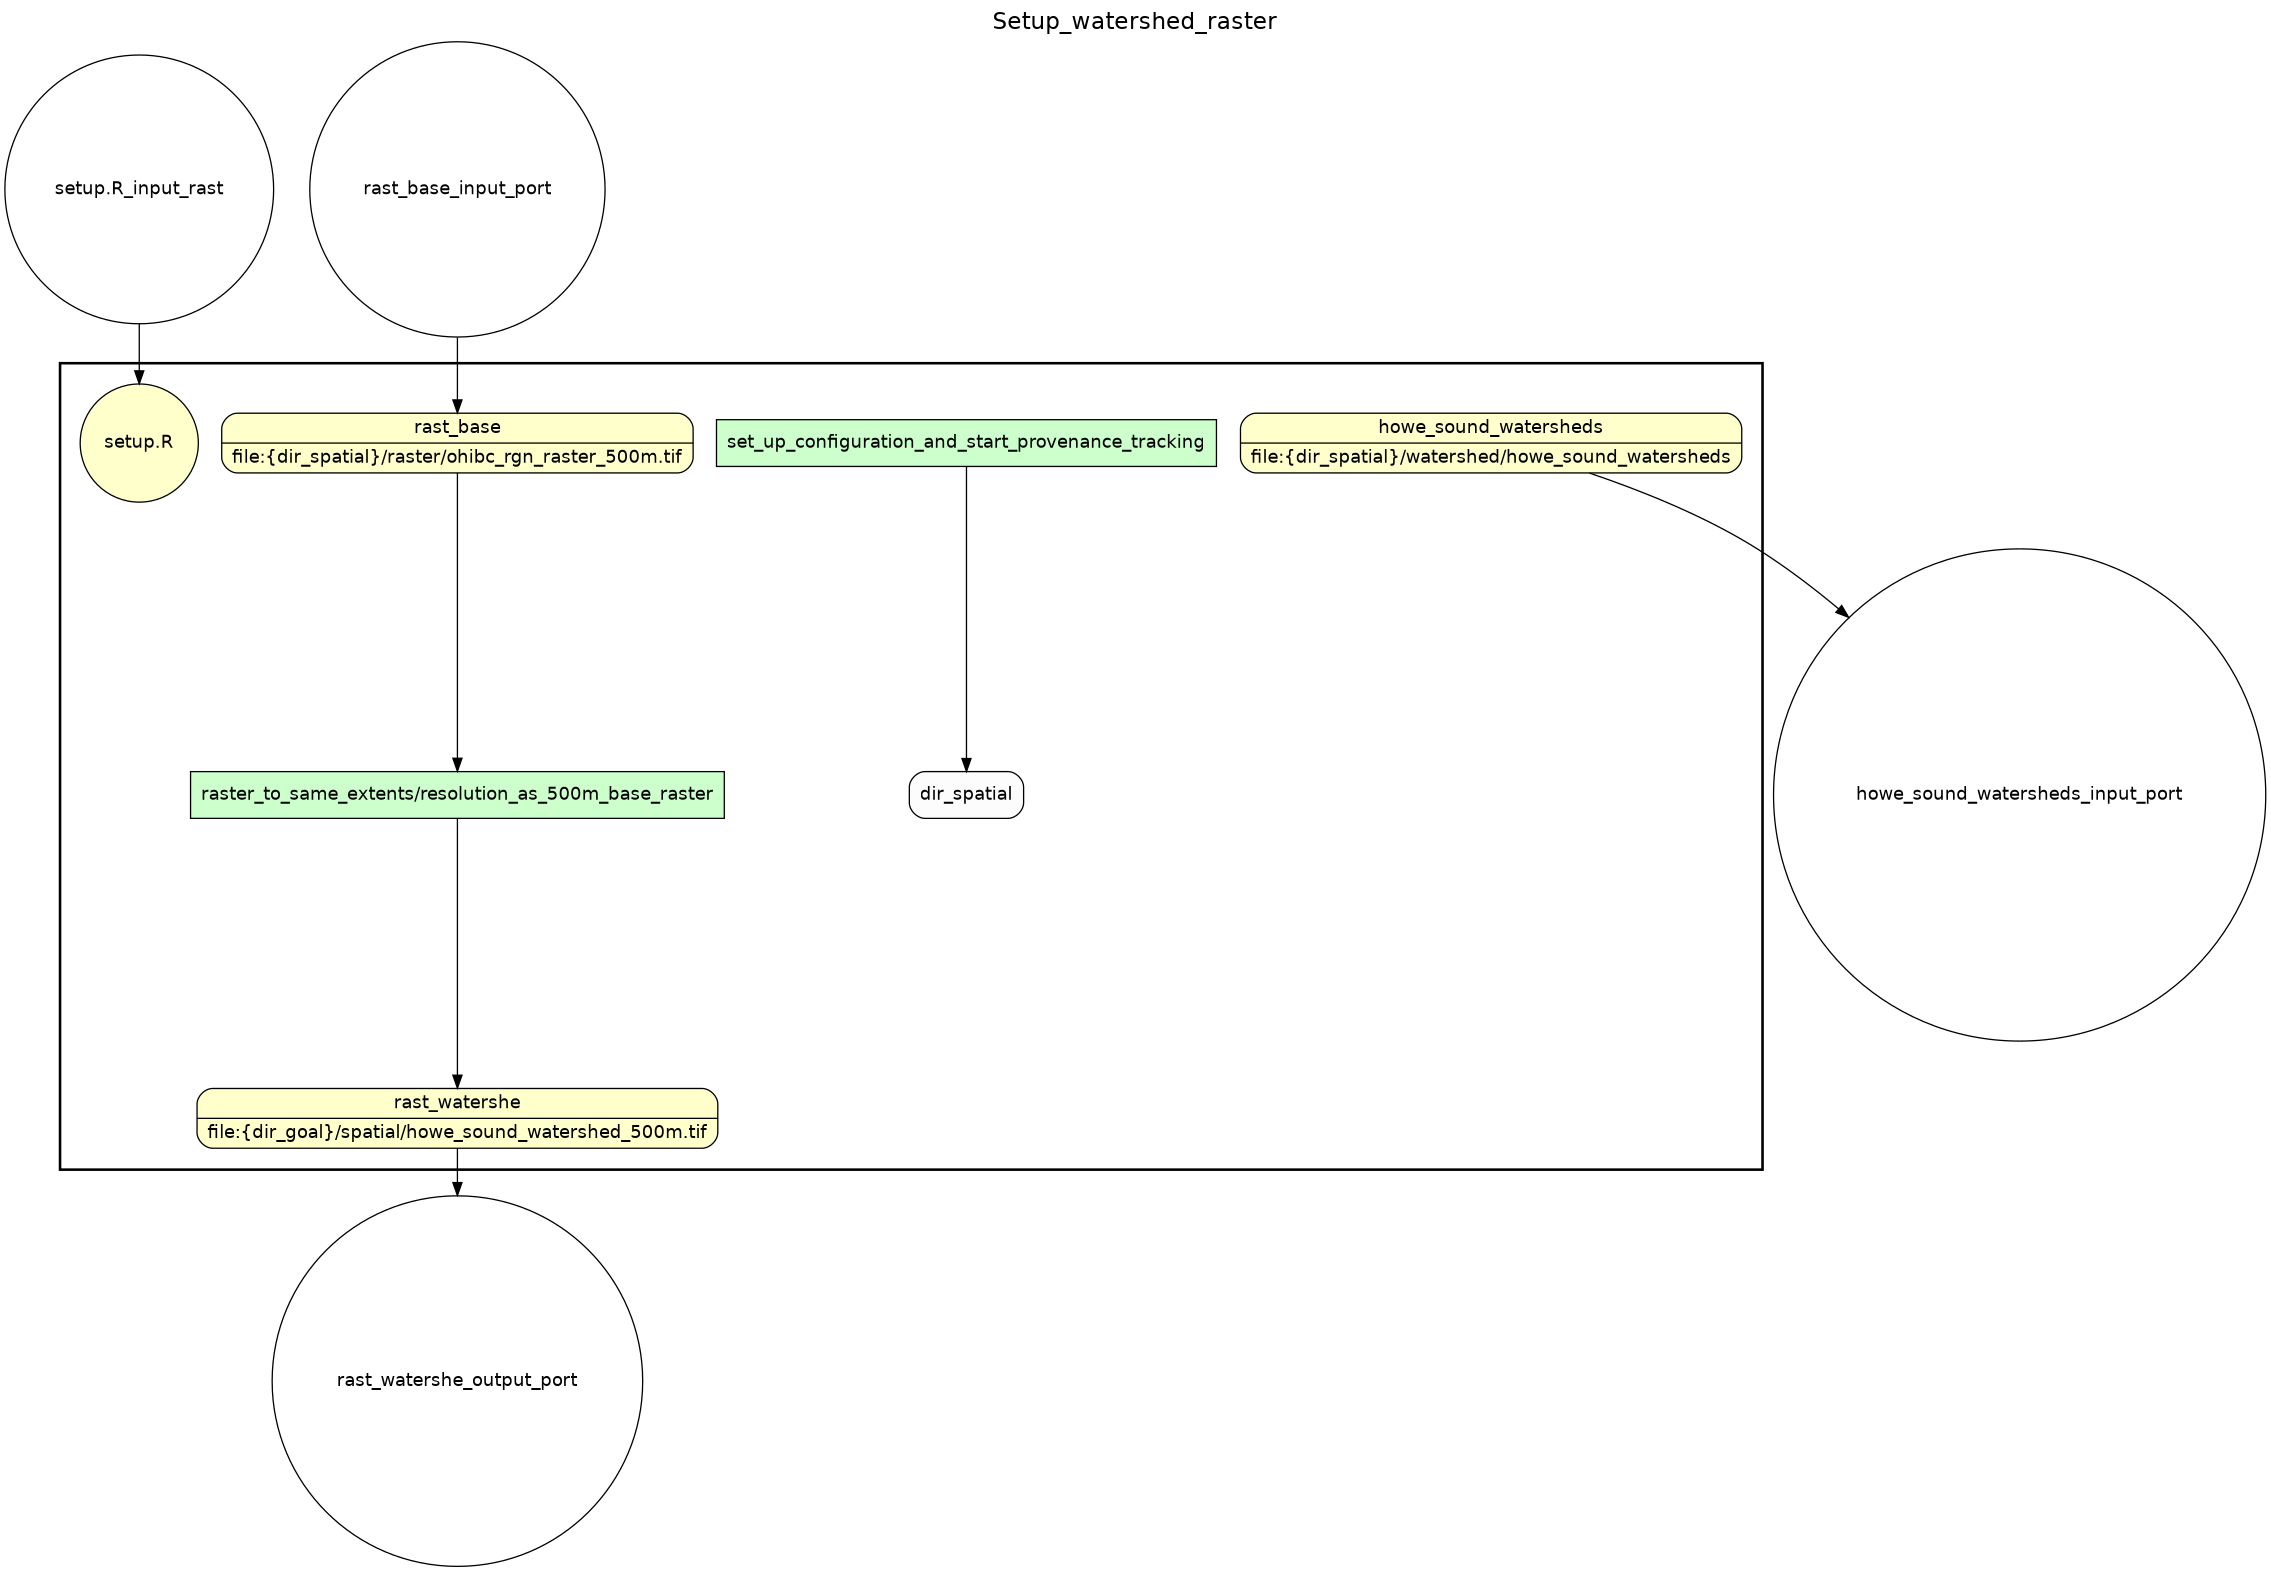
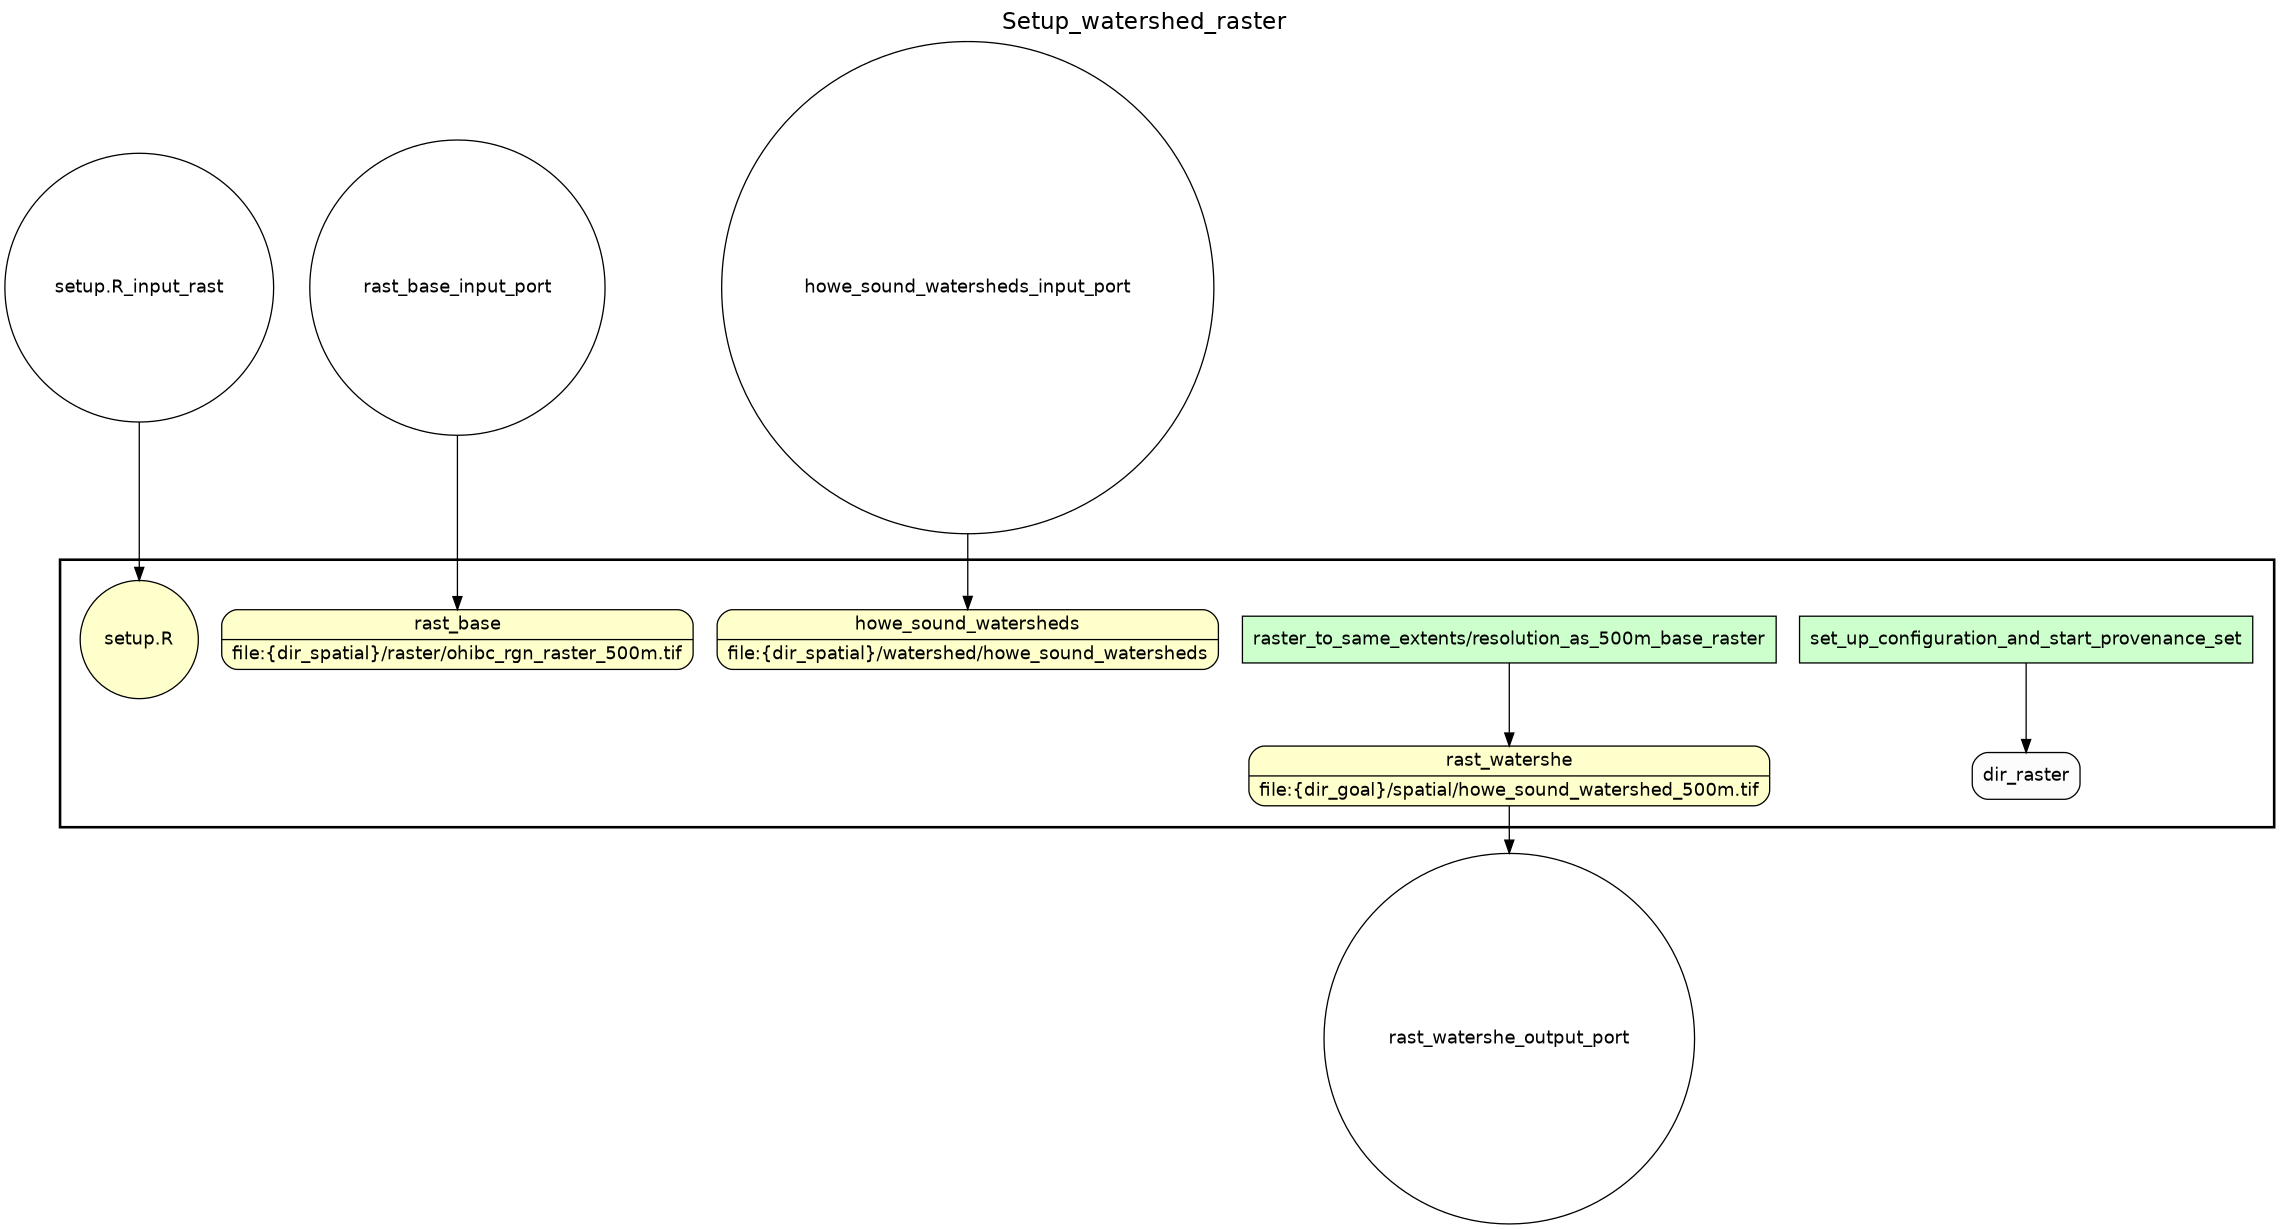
(966, 443) -> (2026, 640)
(1721, 528) -> (968, 551)
(457, 616) -> none
(966, 795) -> (2026, 776)
